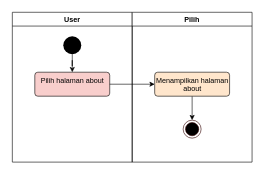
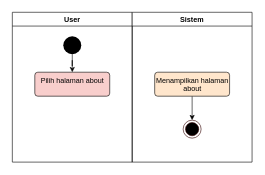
(192, 20) -> (192, 20)
(149, 84) -> none
